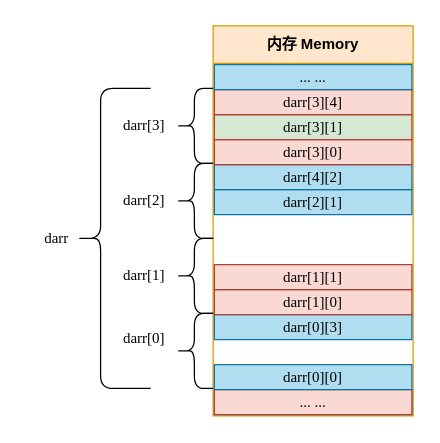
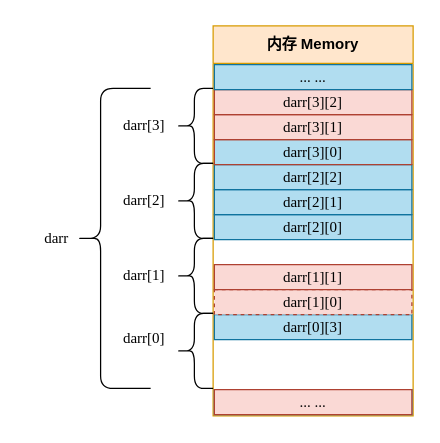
(313, 102) -> (313, 102)
(313, 127) -> (313, 127)
(313, 152) -> (313, 152)
(313, 177) -> (313, 177)
none -> (313, 227)
(313, 302) -> (313, 302)
(313, 377) -> none
